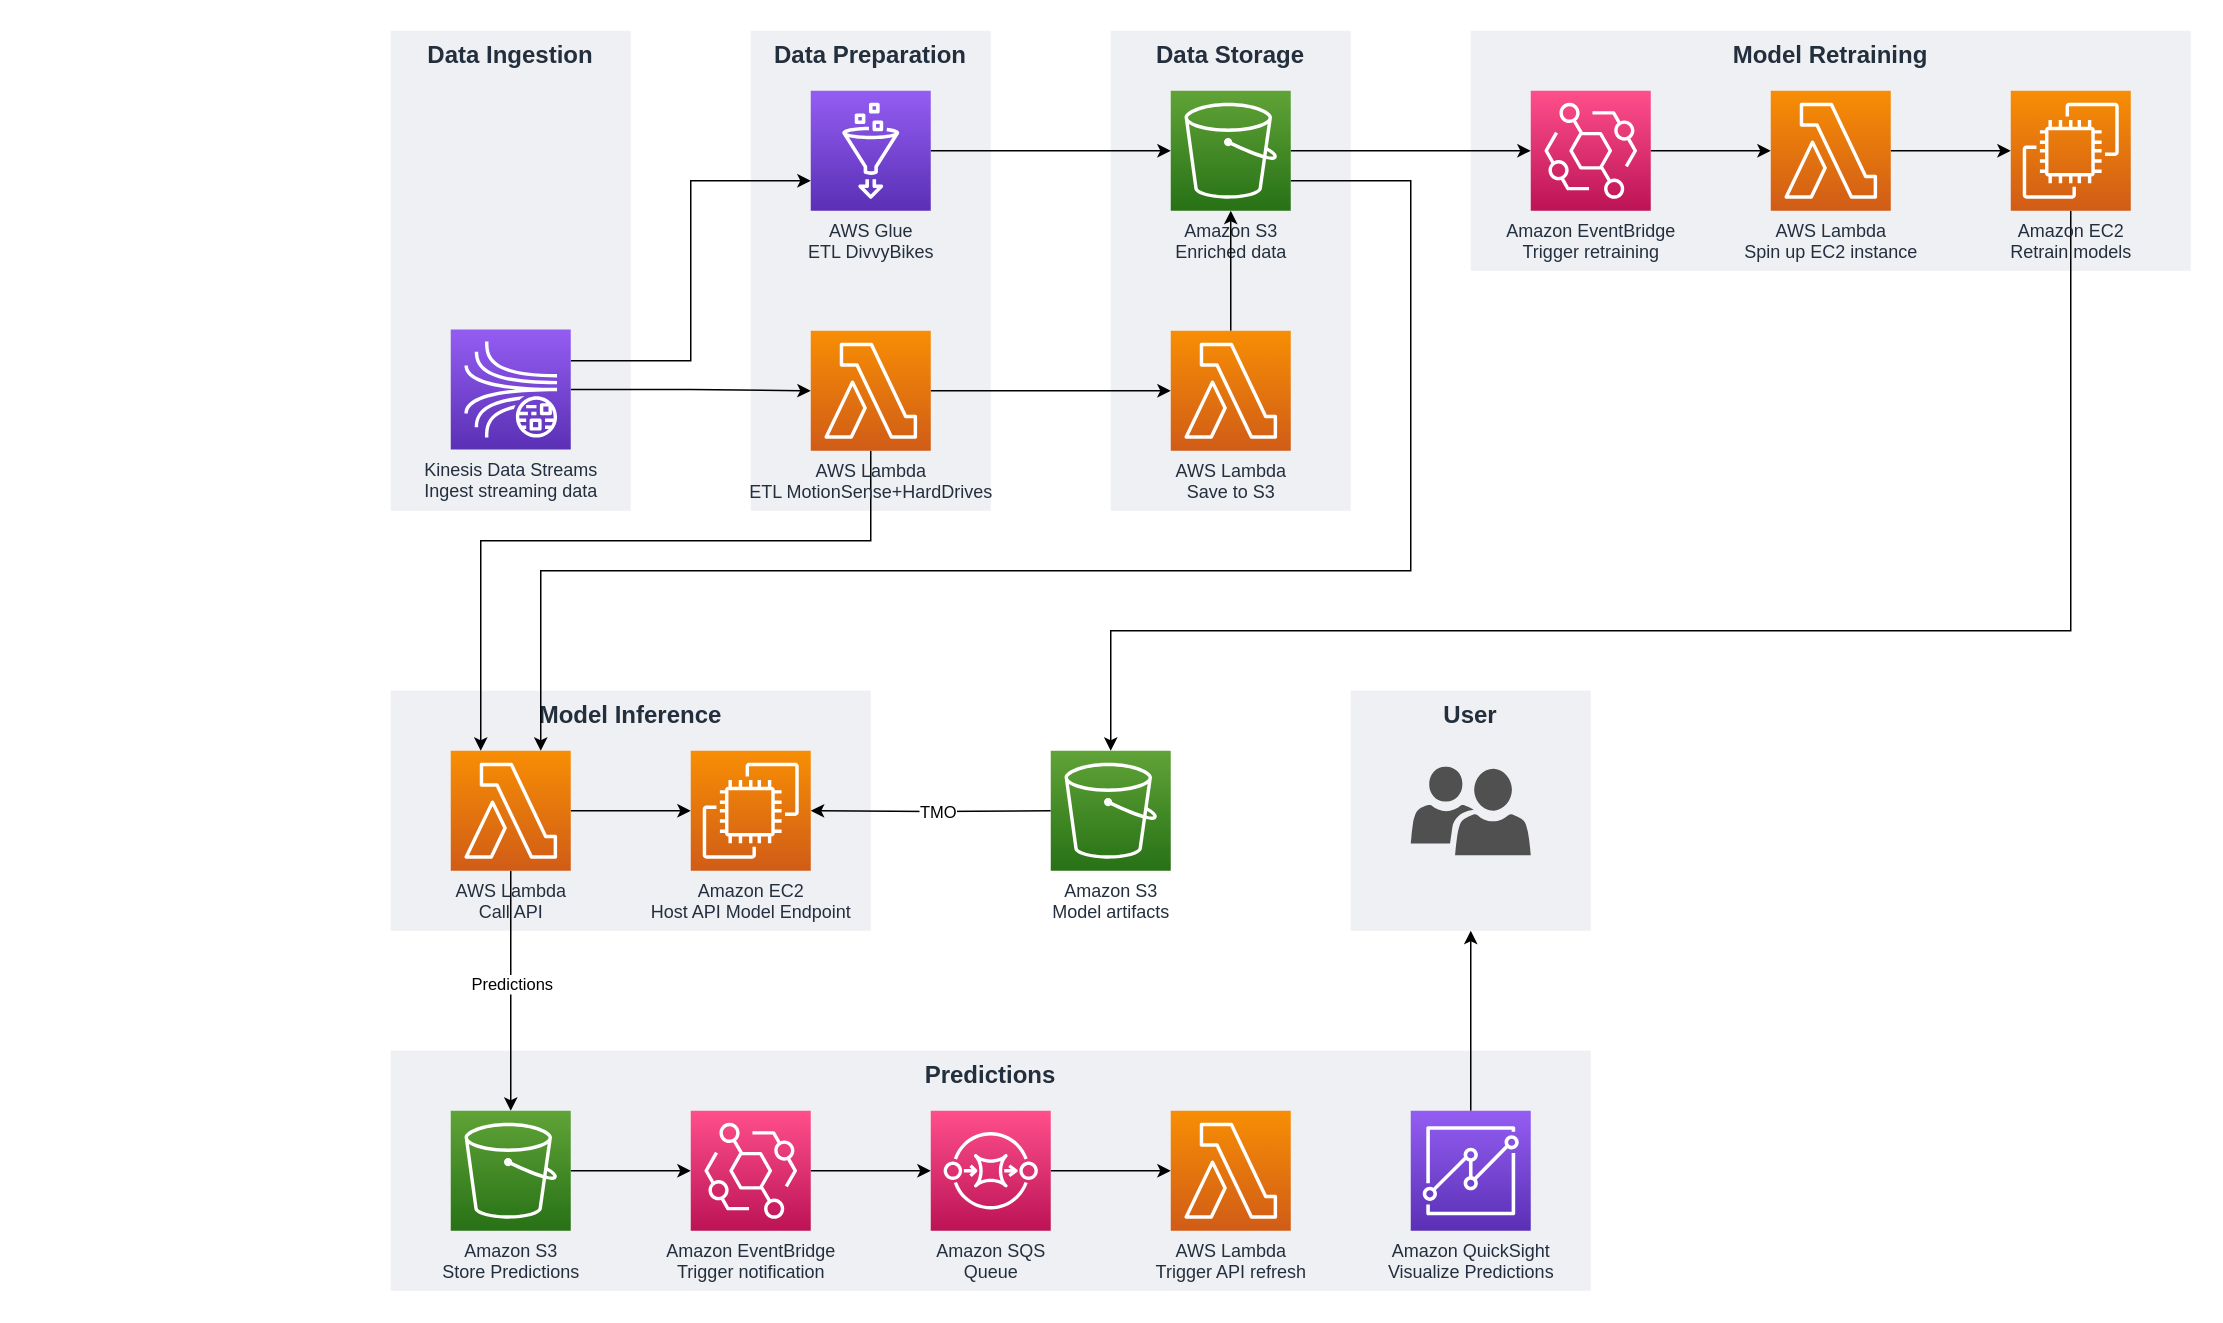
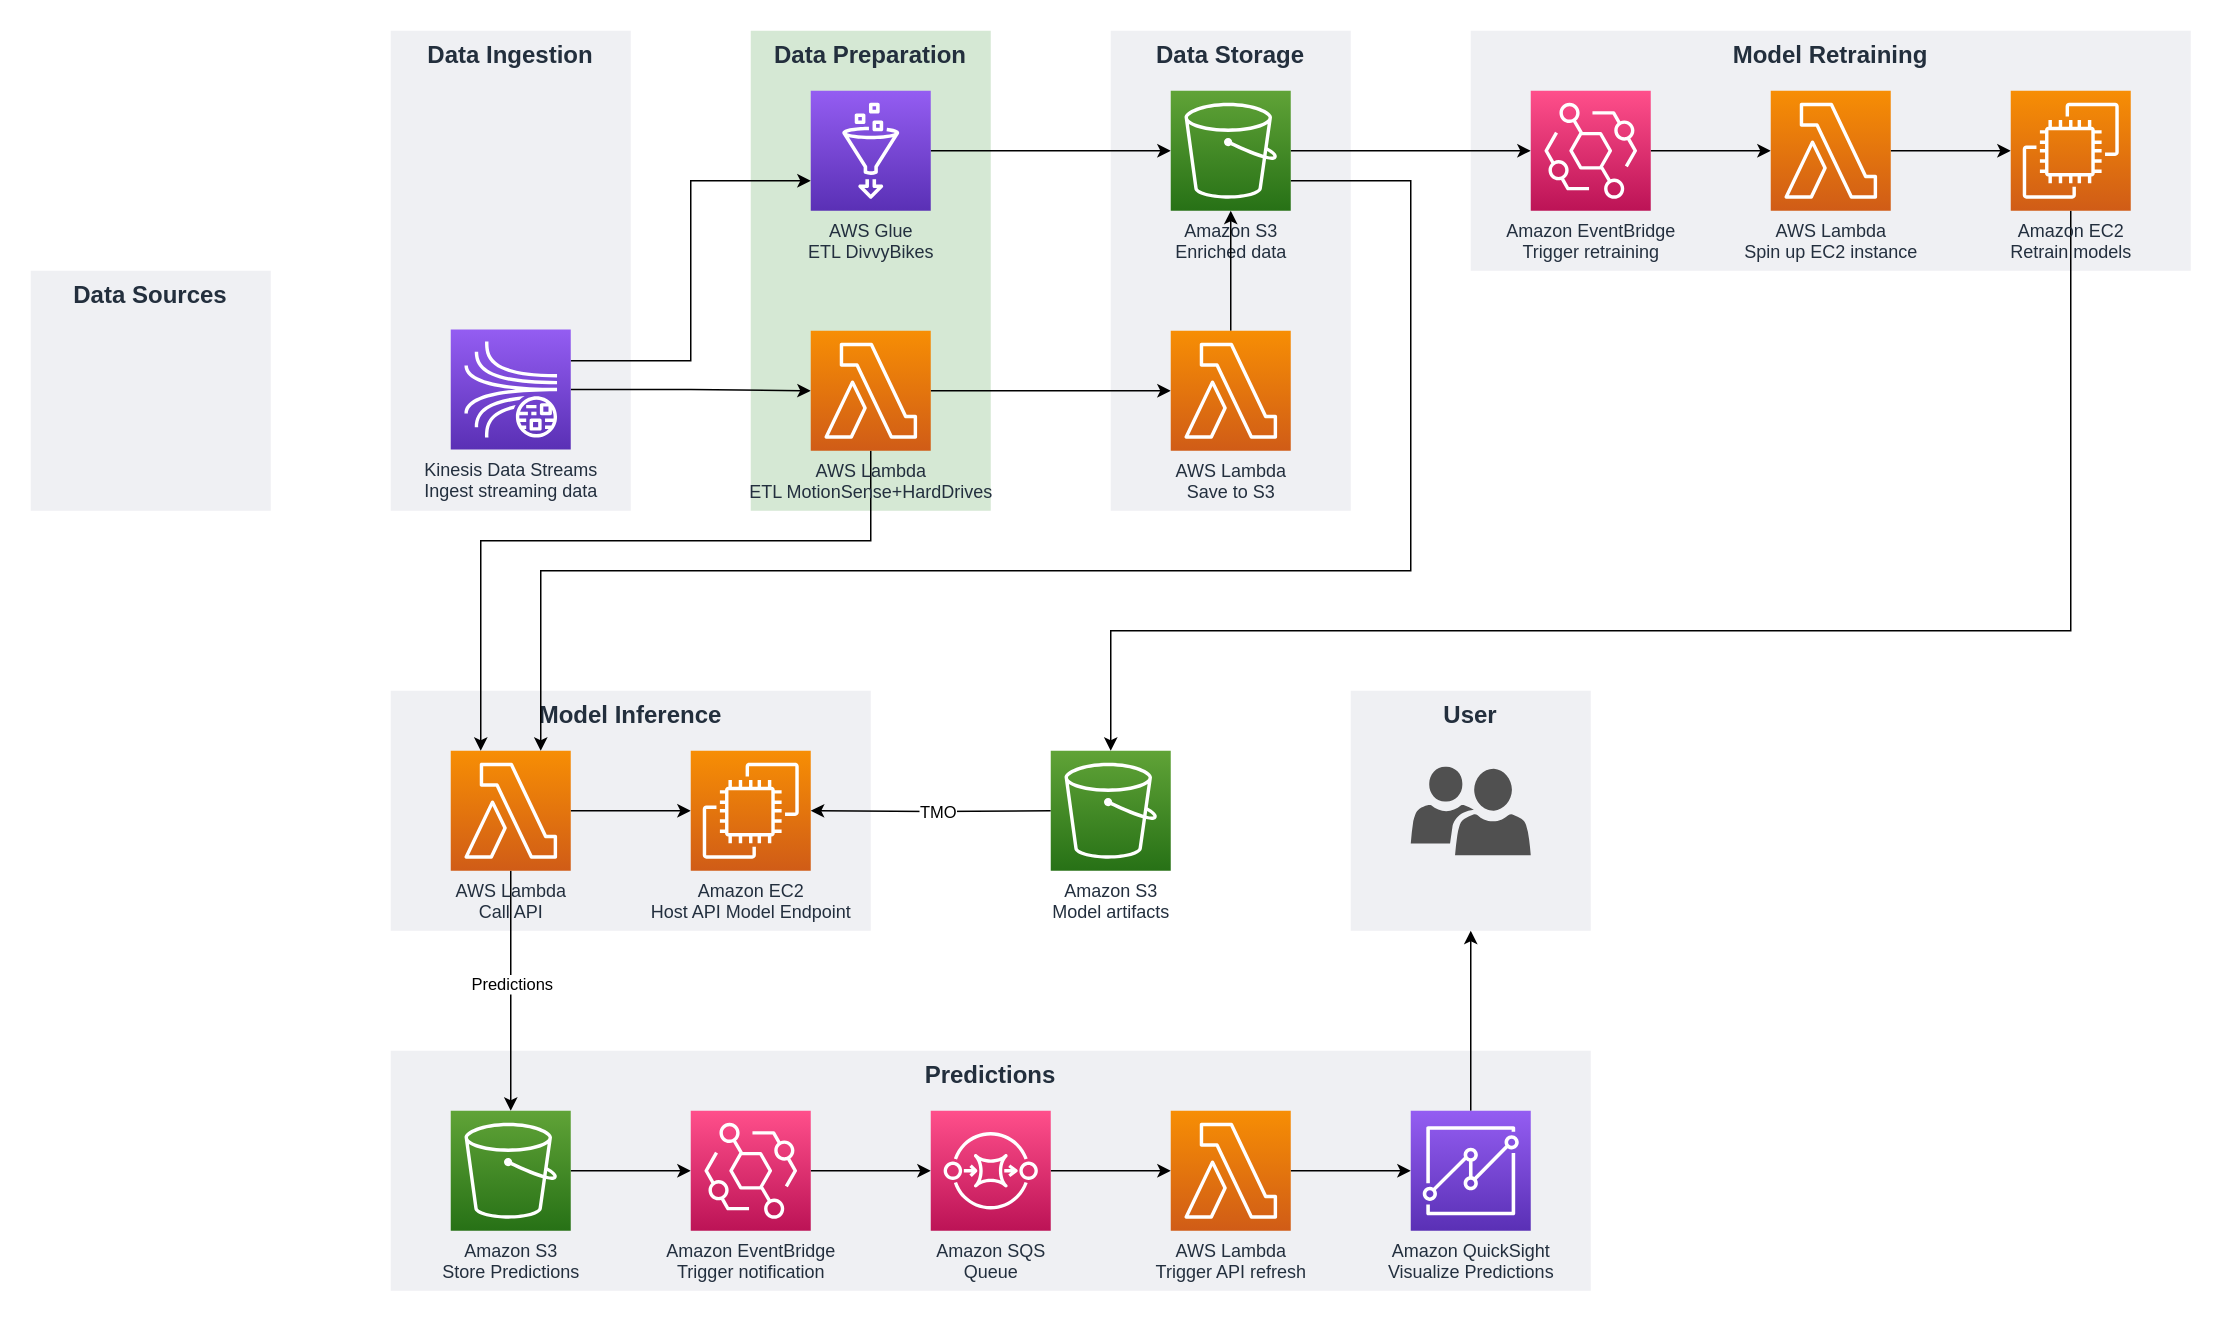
(871, 271) -> (871, 271)
none -> (151, 391)
none -> (1346, 1171)
